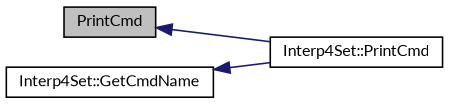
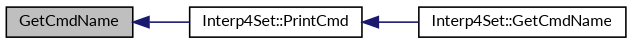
(110, 22) -> (70, 22)
(250, 65) -> (399, 22)
